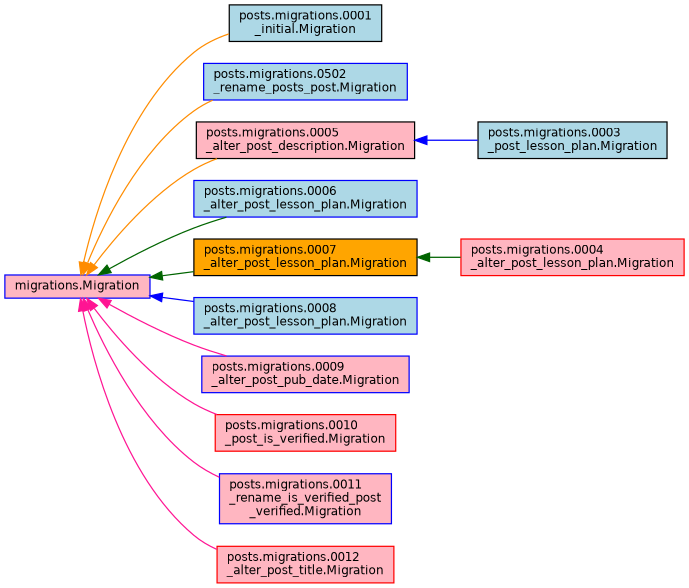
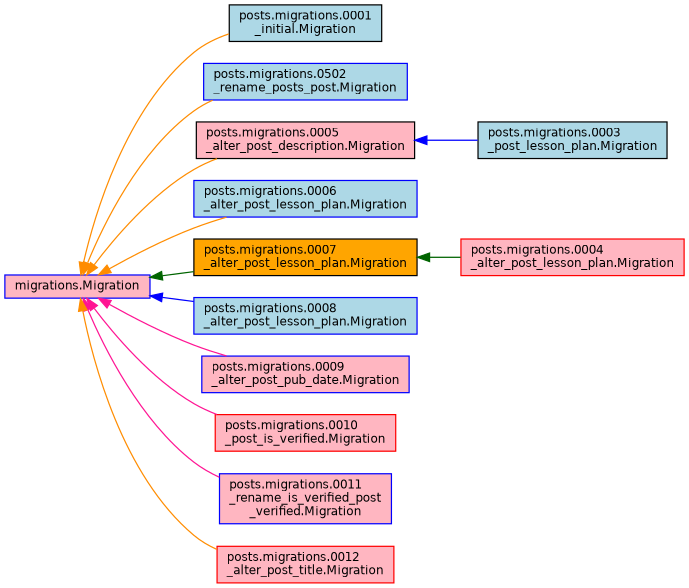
(166, 240) -> (166, 240)
(127, 444) -> (127, 444)
